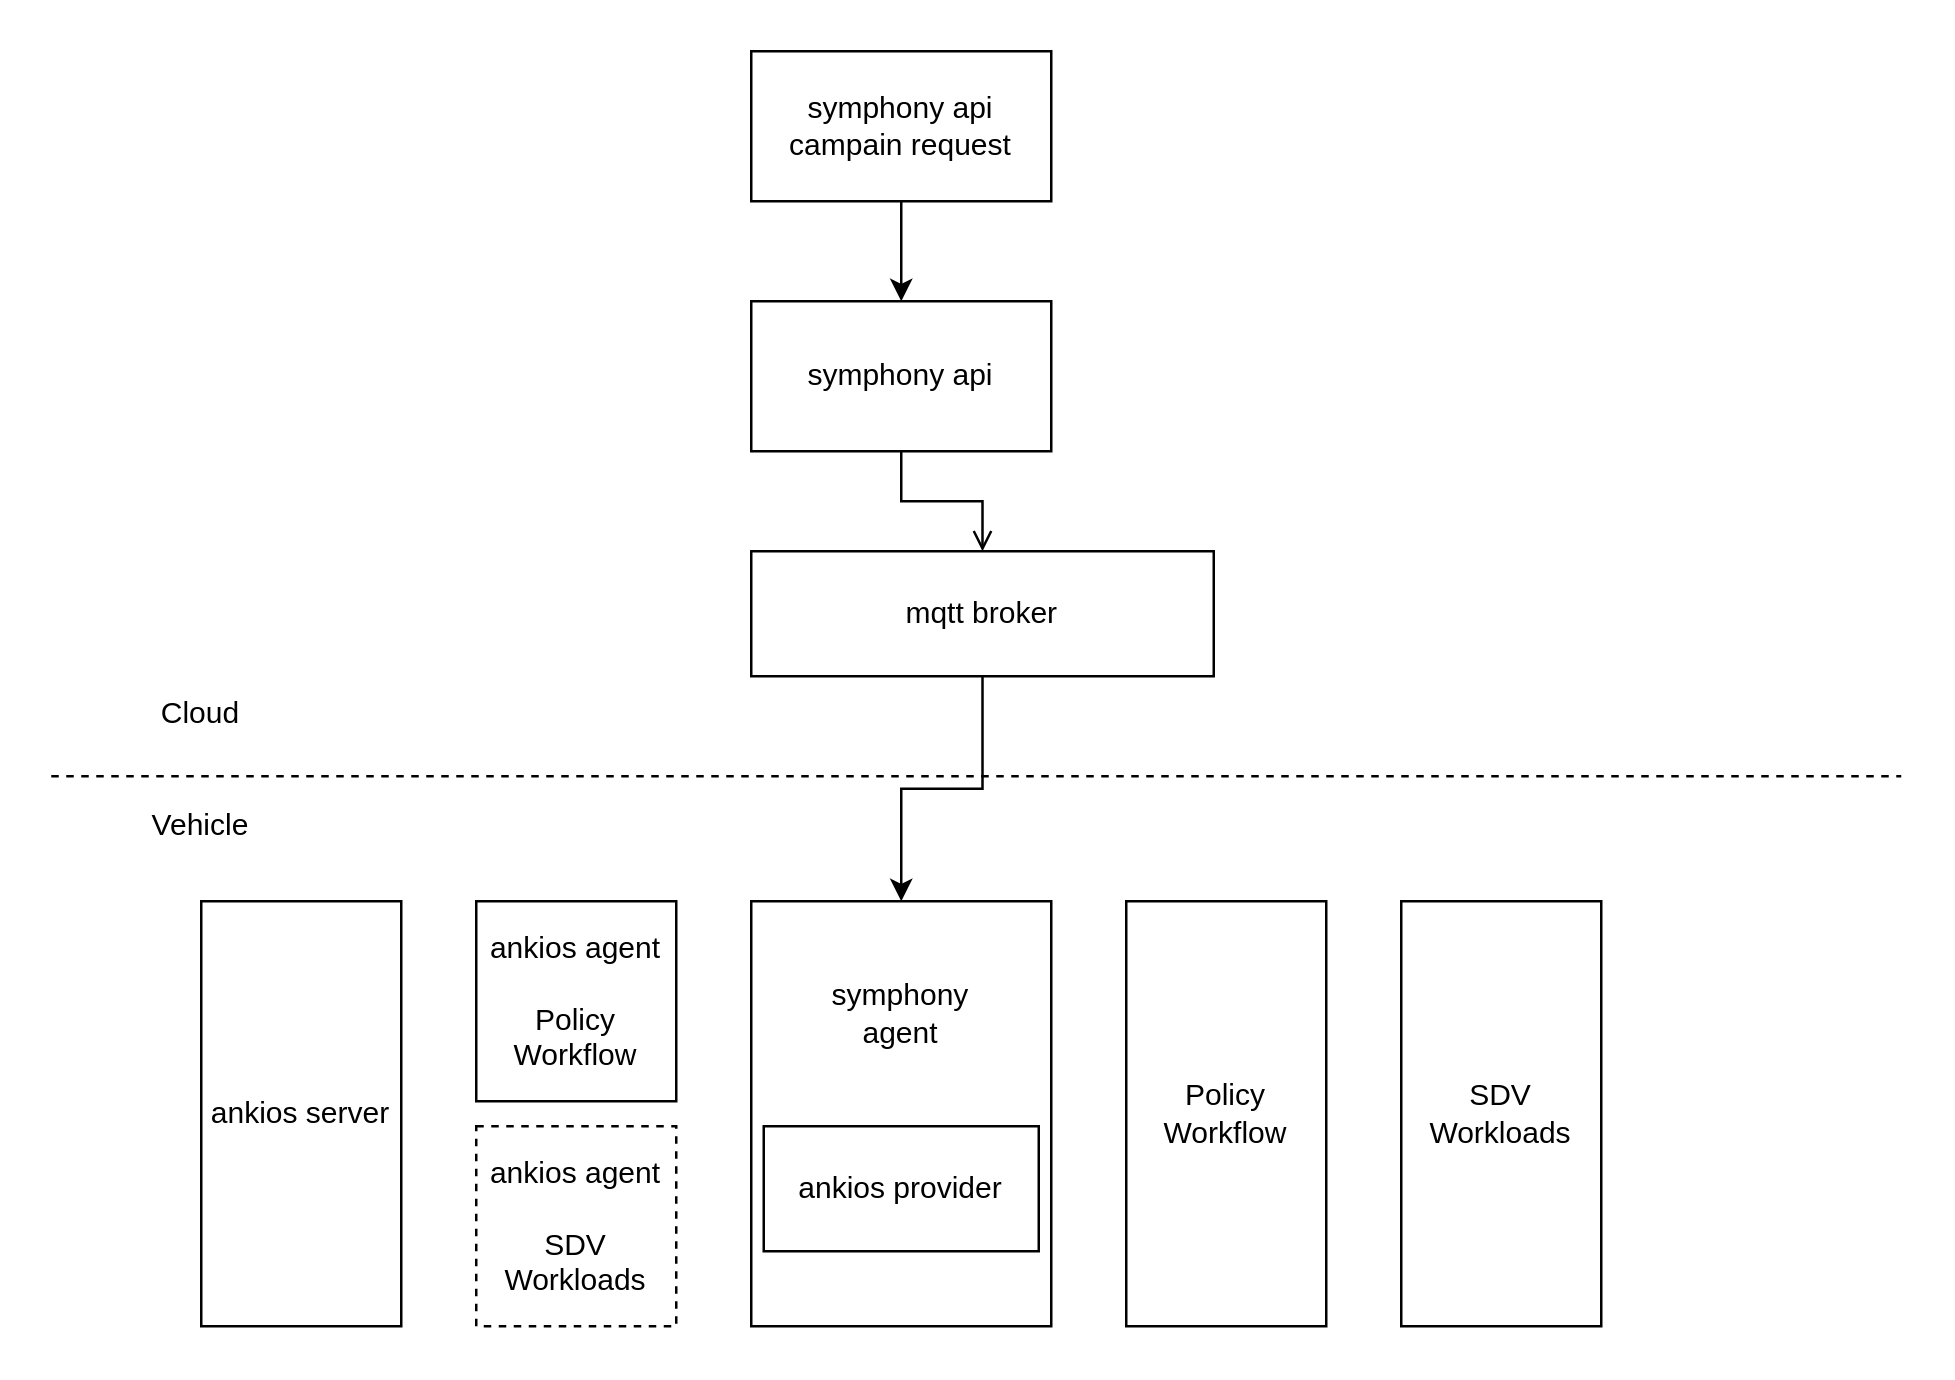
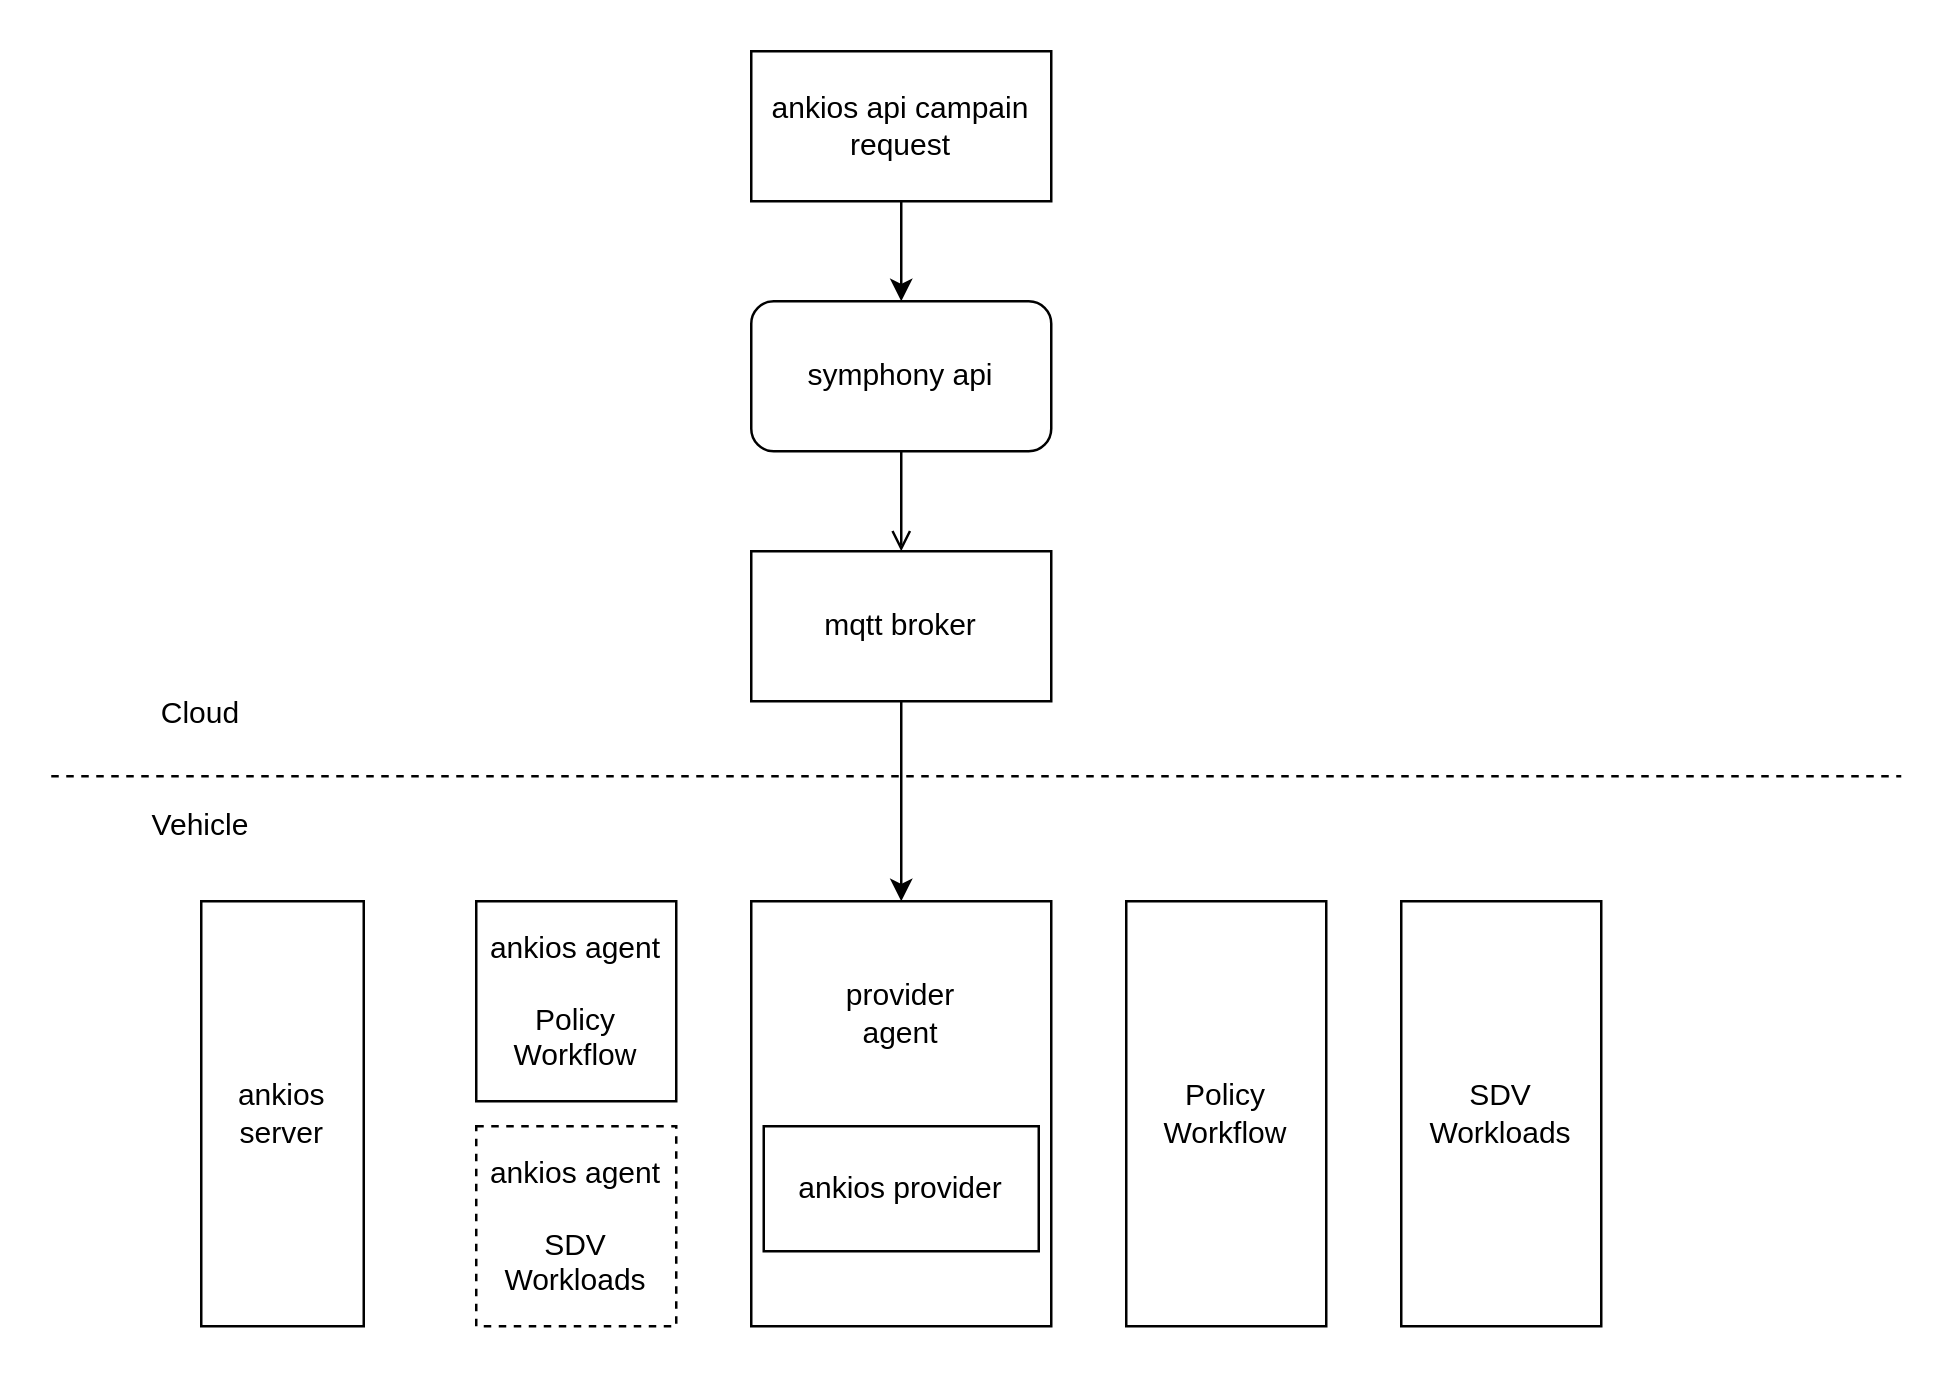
(901, 126) -> (901, 126)
(901, 376) -> (901, 376)
(983, 614) -> (901, 626)
(901, 1014) -> (901, 1014)
(301, 1114) -> (283, 1114)
